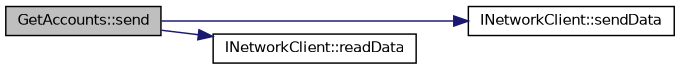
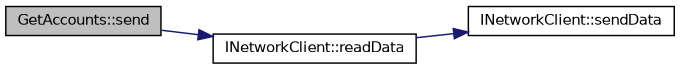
(307, 21) -> (435, 36)
